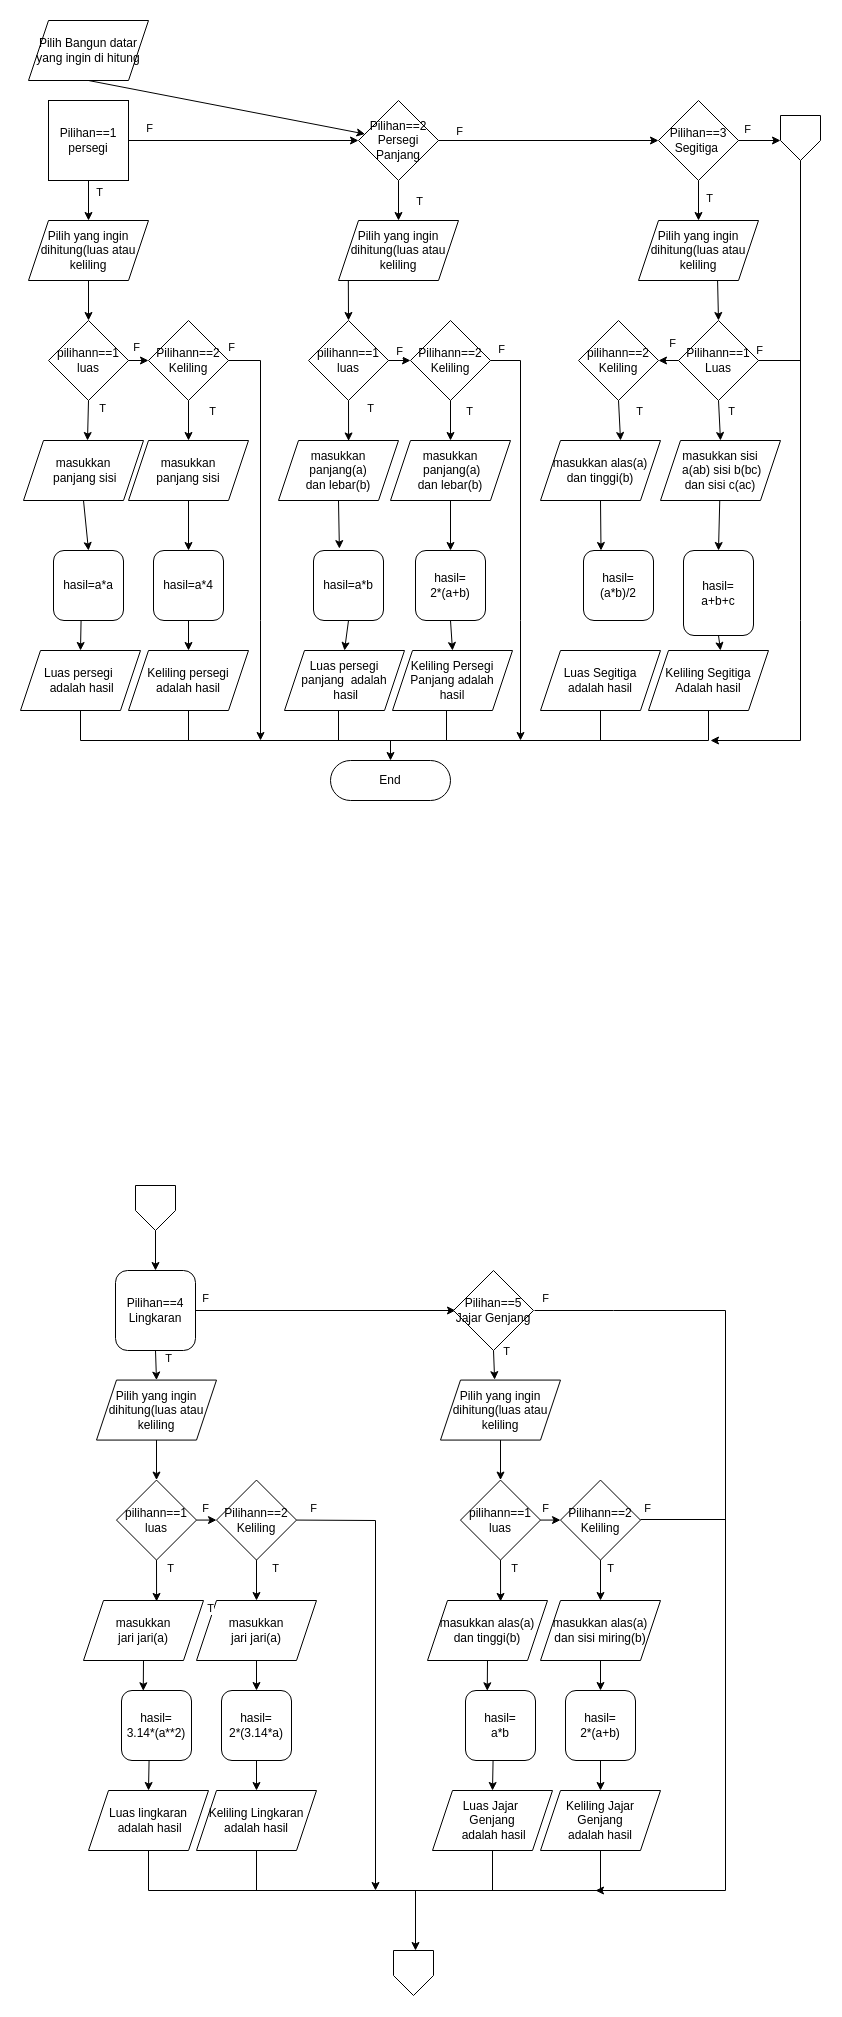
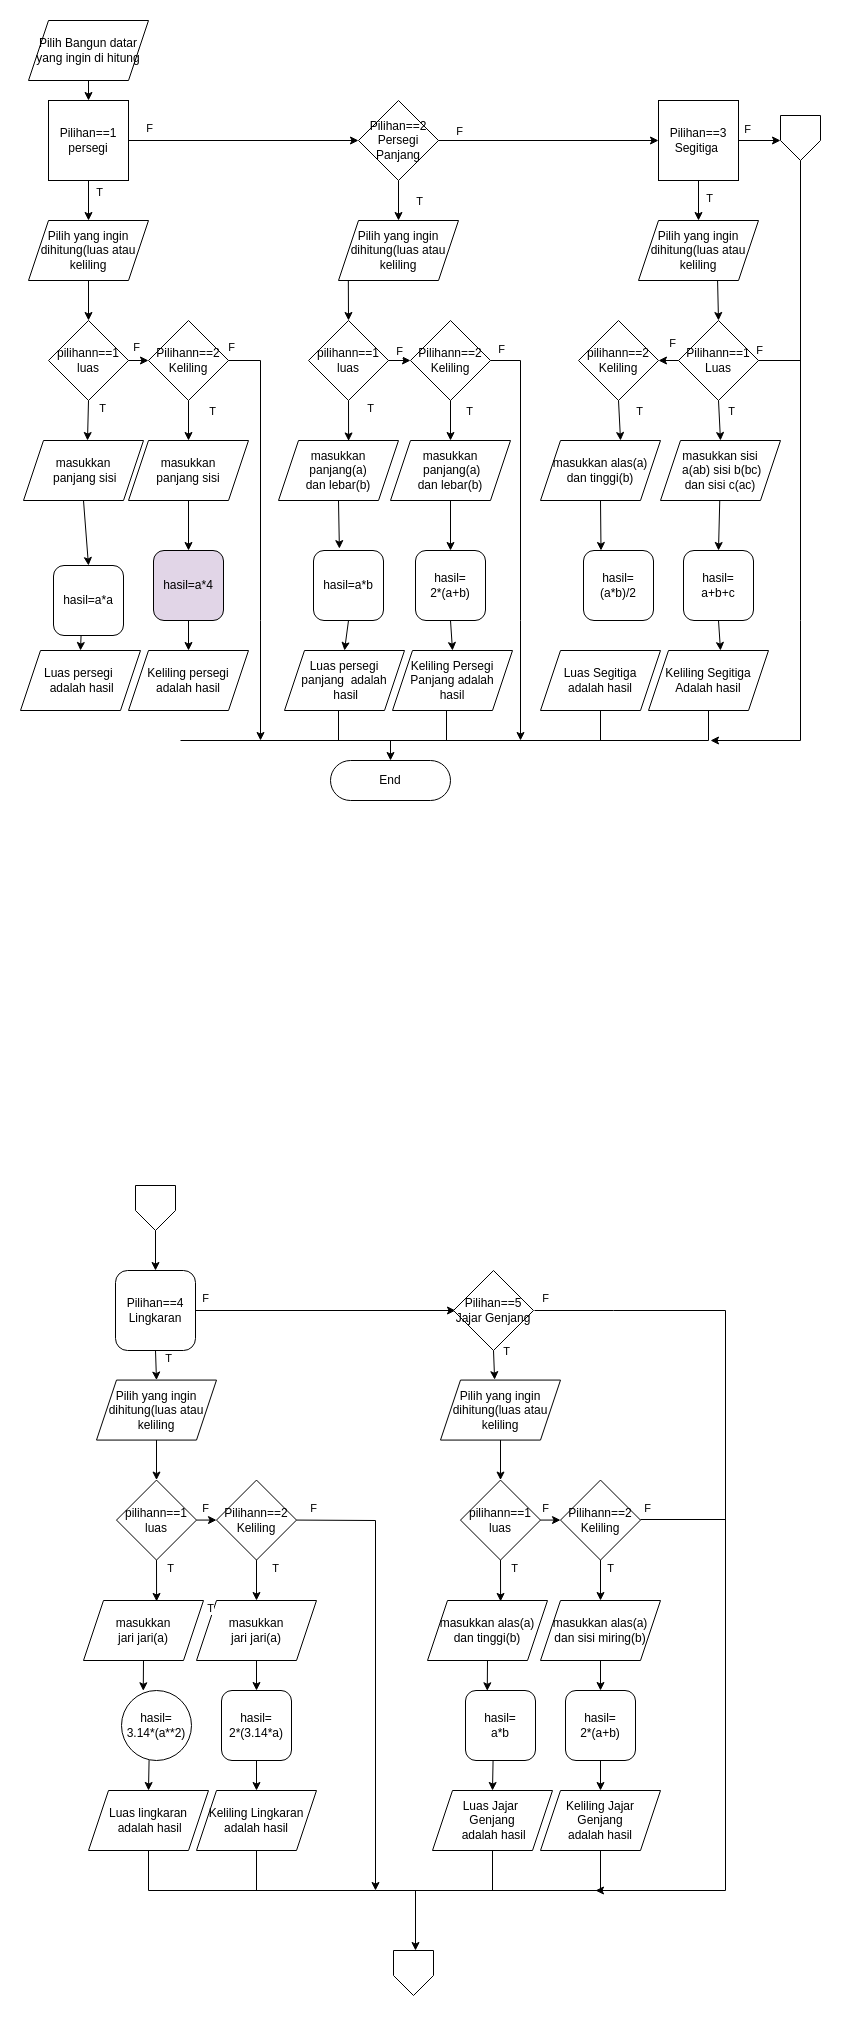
(223, 107) -> (89, 87)
(699, 141) -> (699, 141)
(89, 586) -> (89, 601)
(189, 586) -> (189, 586)
(719, 593) -> (719, 586)
(115, 741) -> none
(157, 1726) -> (157, 1726)
